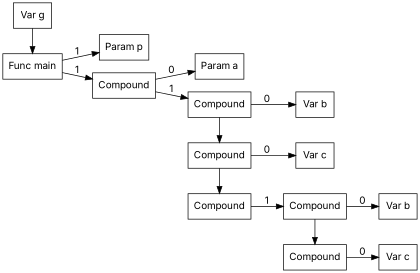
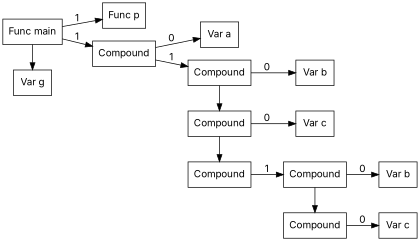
(33, 37) -> (33, 54)
(124, 47) -> (124, 16)
(220, 66) -> (220, 35)
